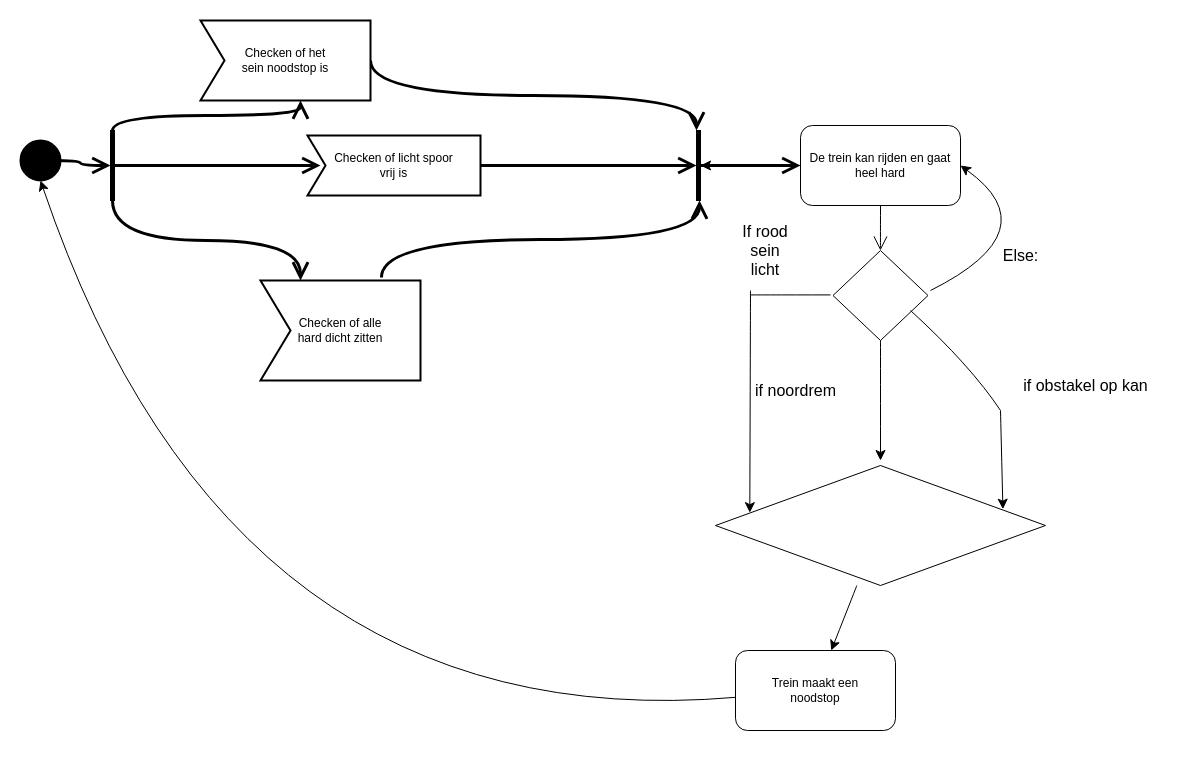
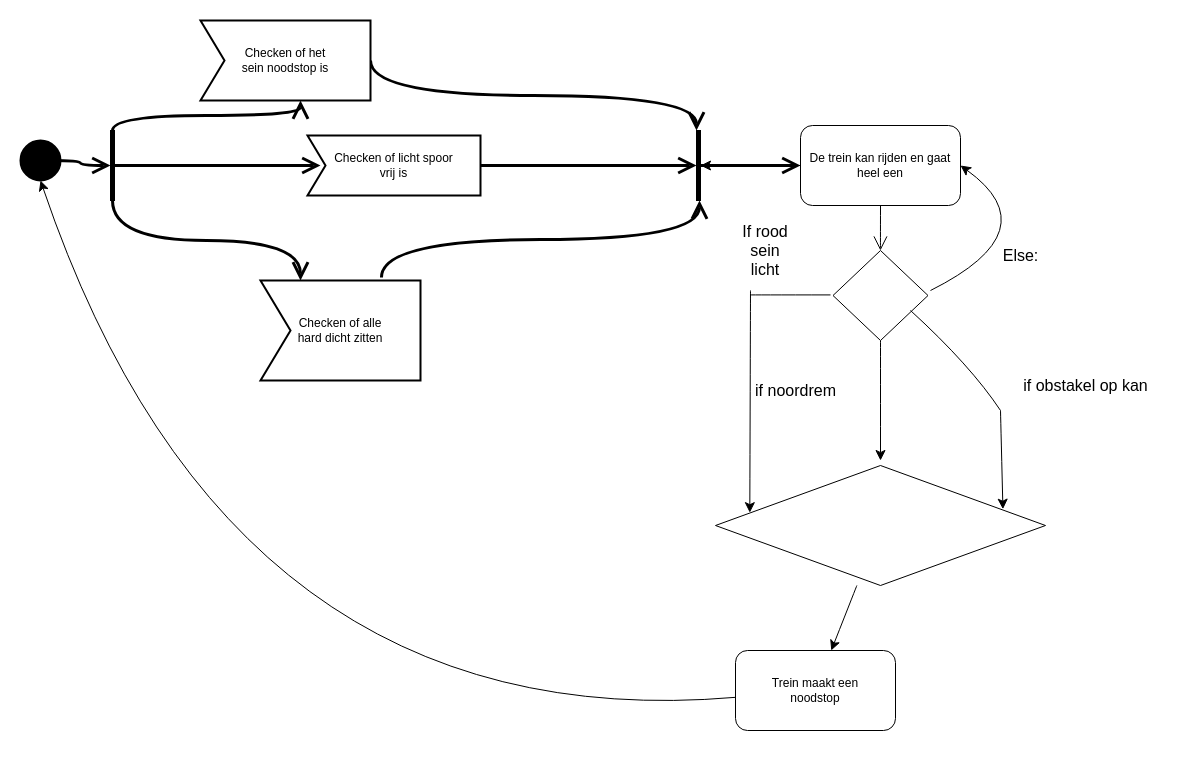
(881, 166) -> (881, 166)
